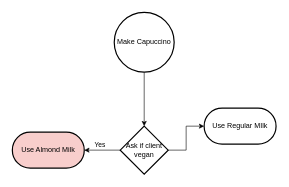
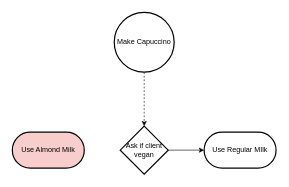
(144, 97) -> (144, 97)
(240, 126) -> (240, 150)
(89, 150) -> none
